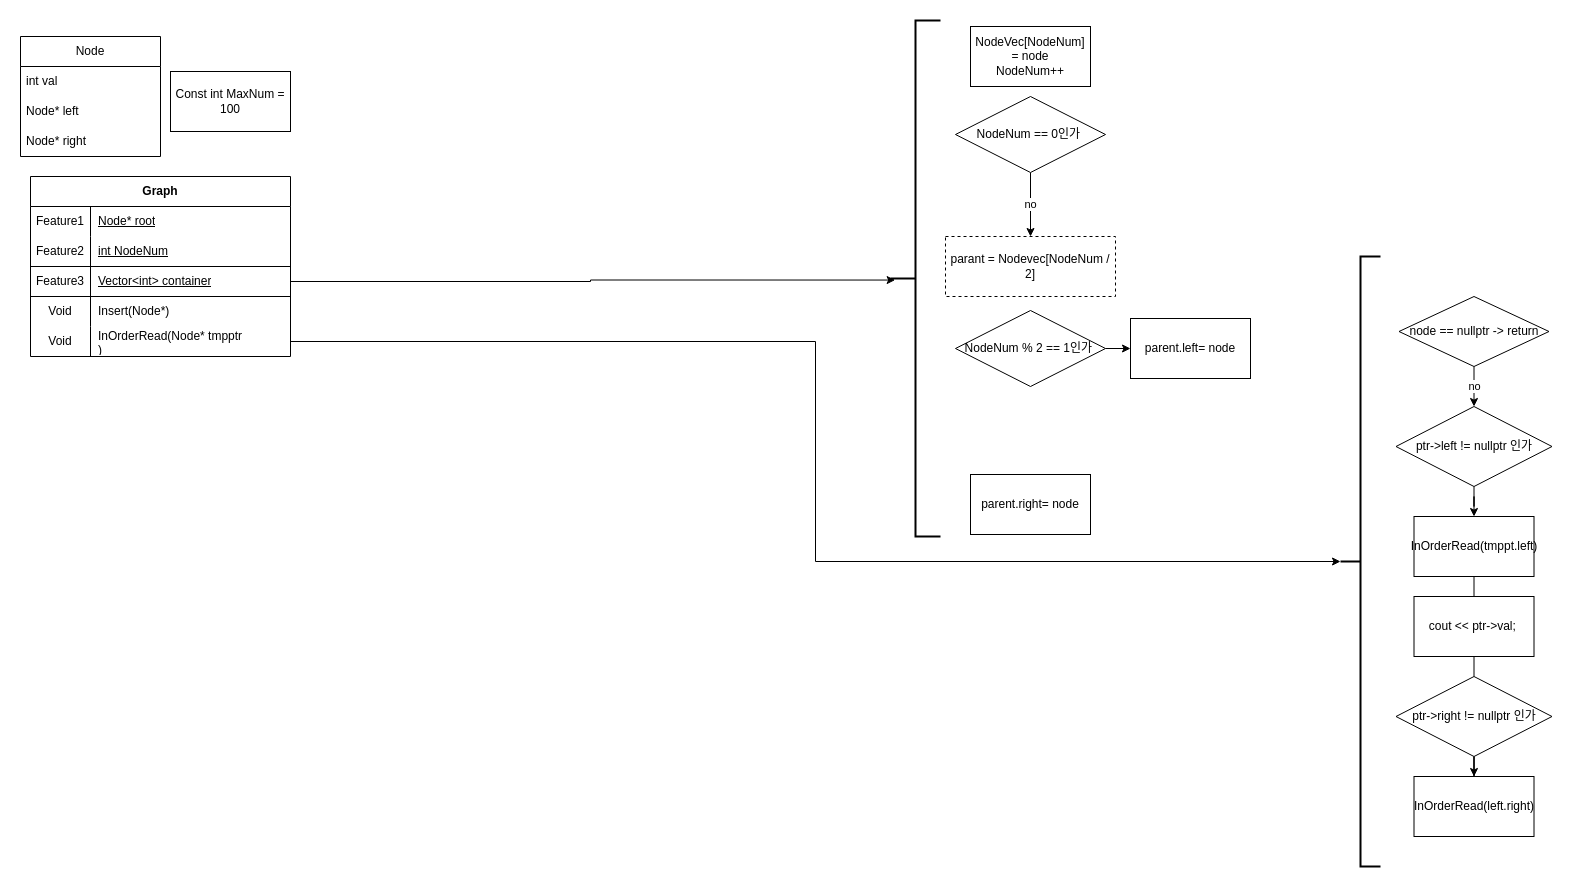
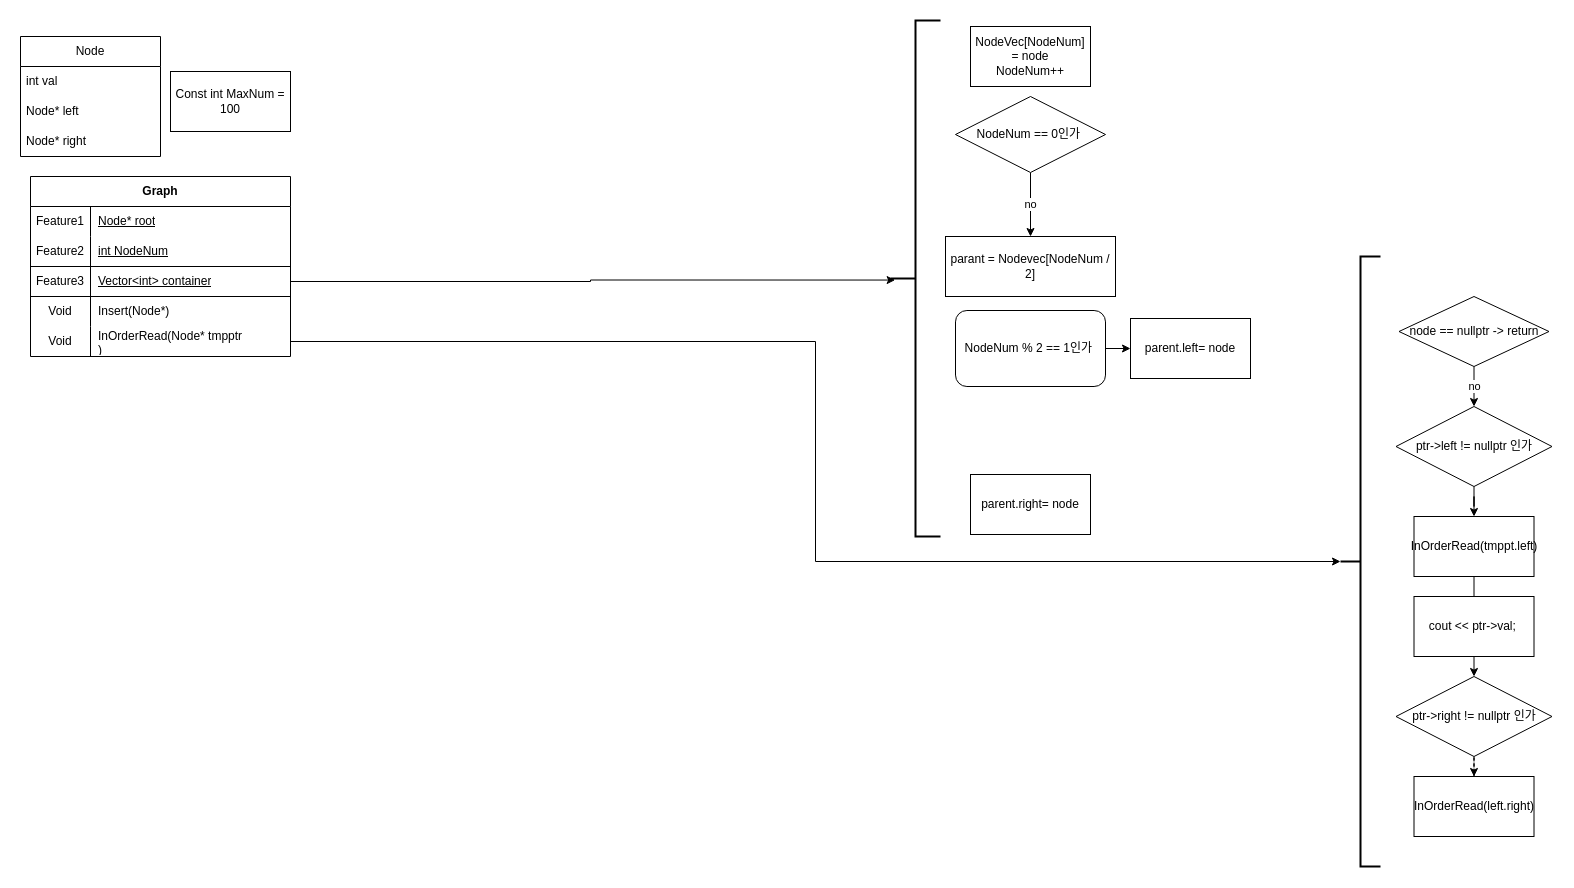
(1031, 267) -> (1031, 267)
(1031, 349) -> (1031, 349)
(1474, 670) -> (1474, 668)
(1474, 760) -> (1474, 760)
